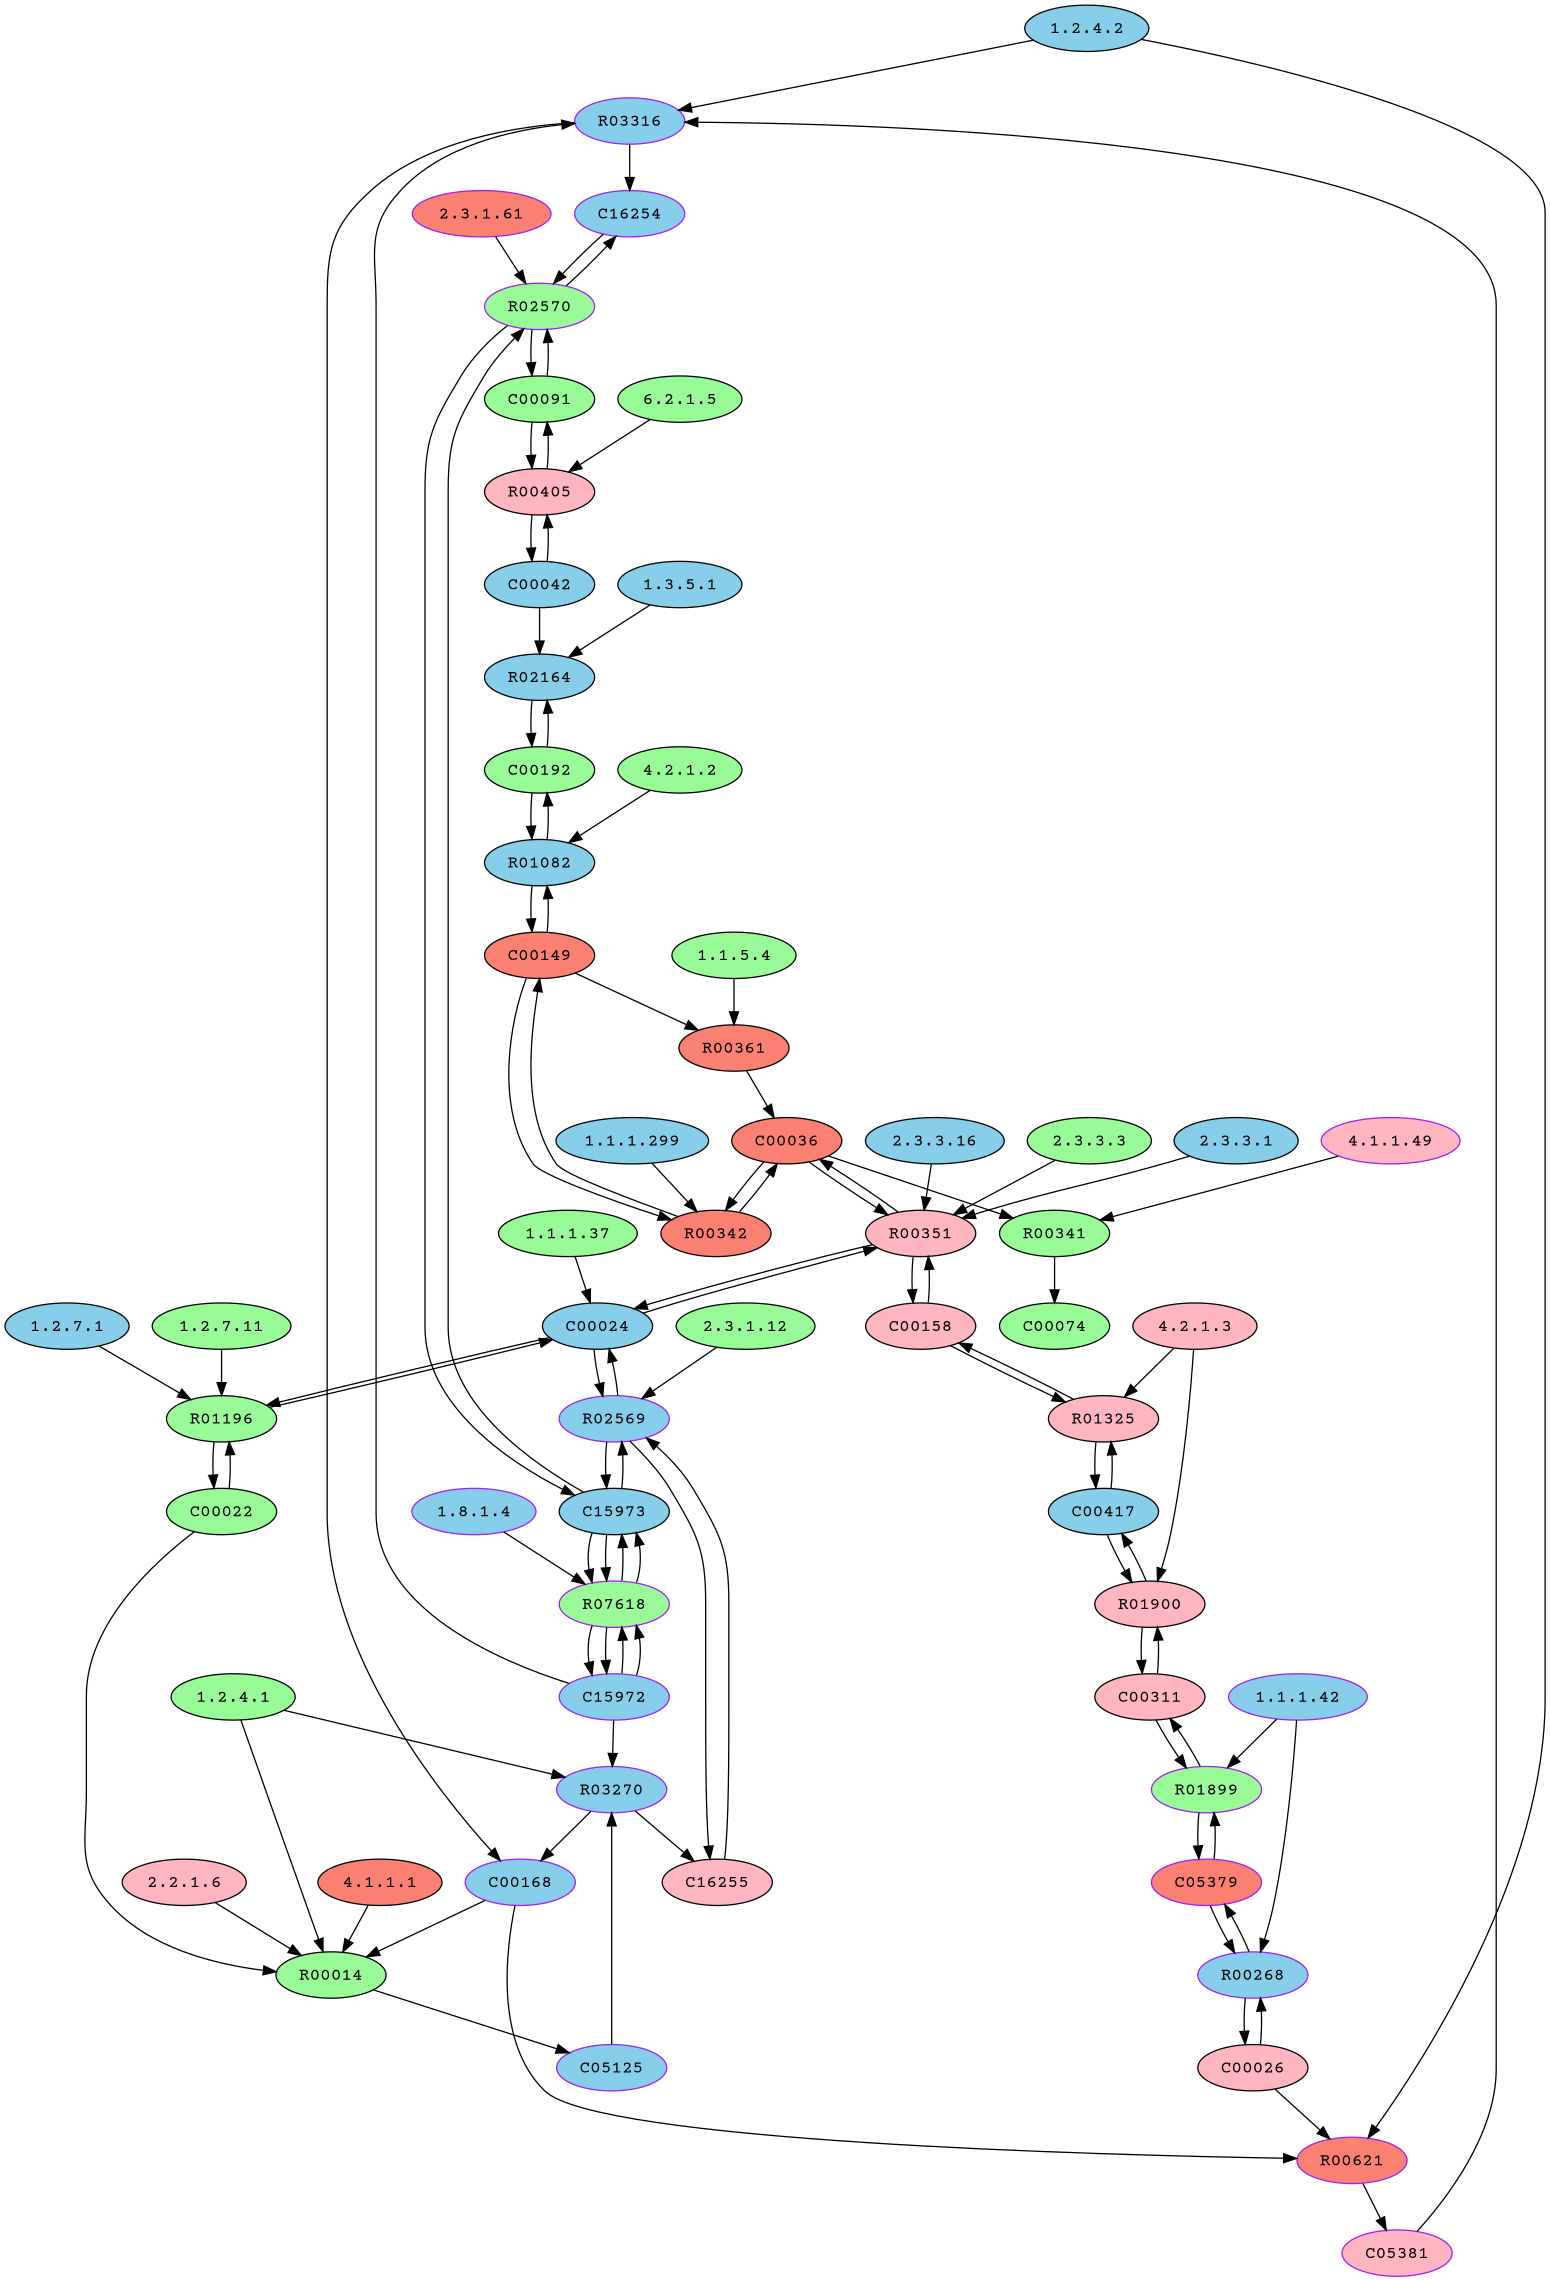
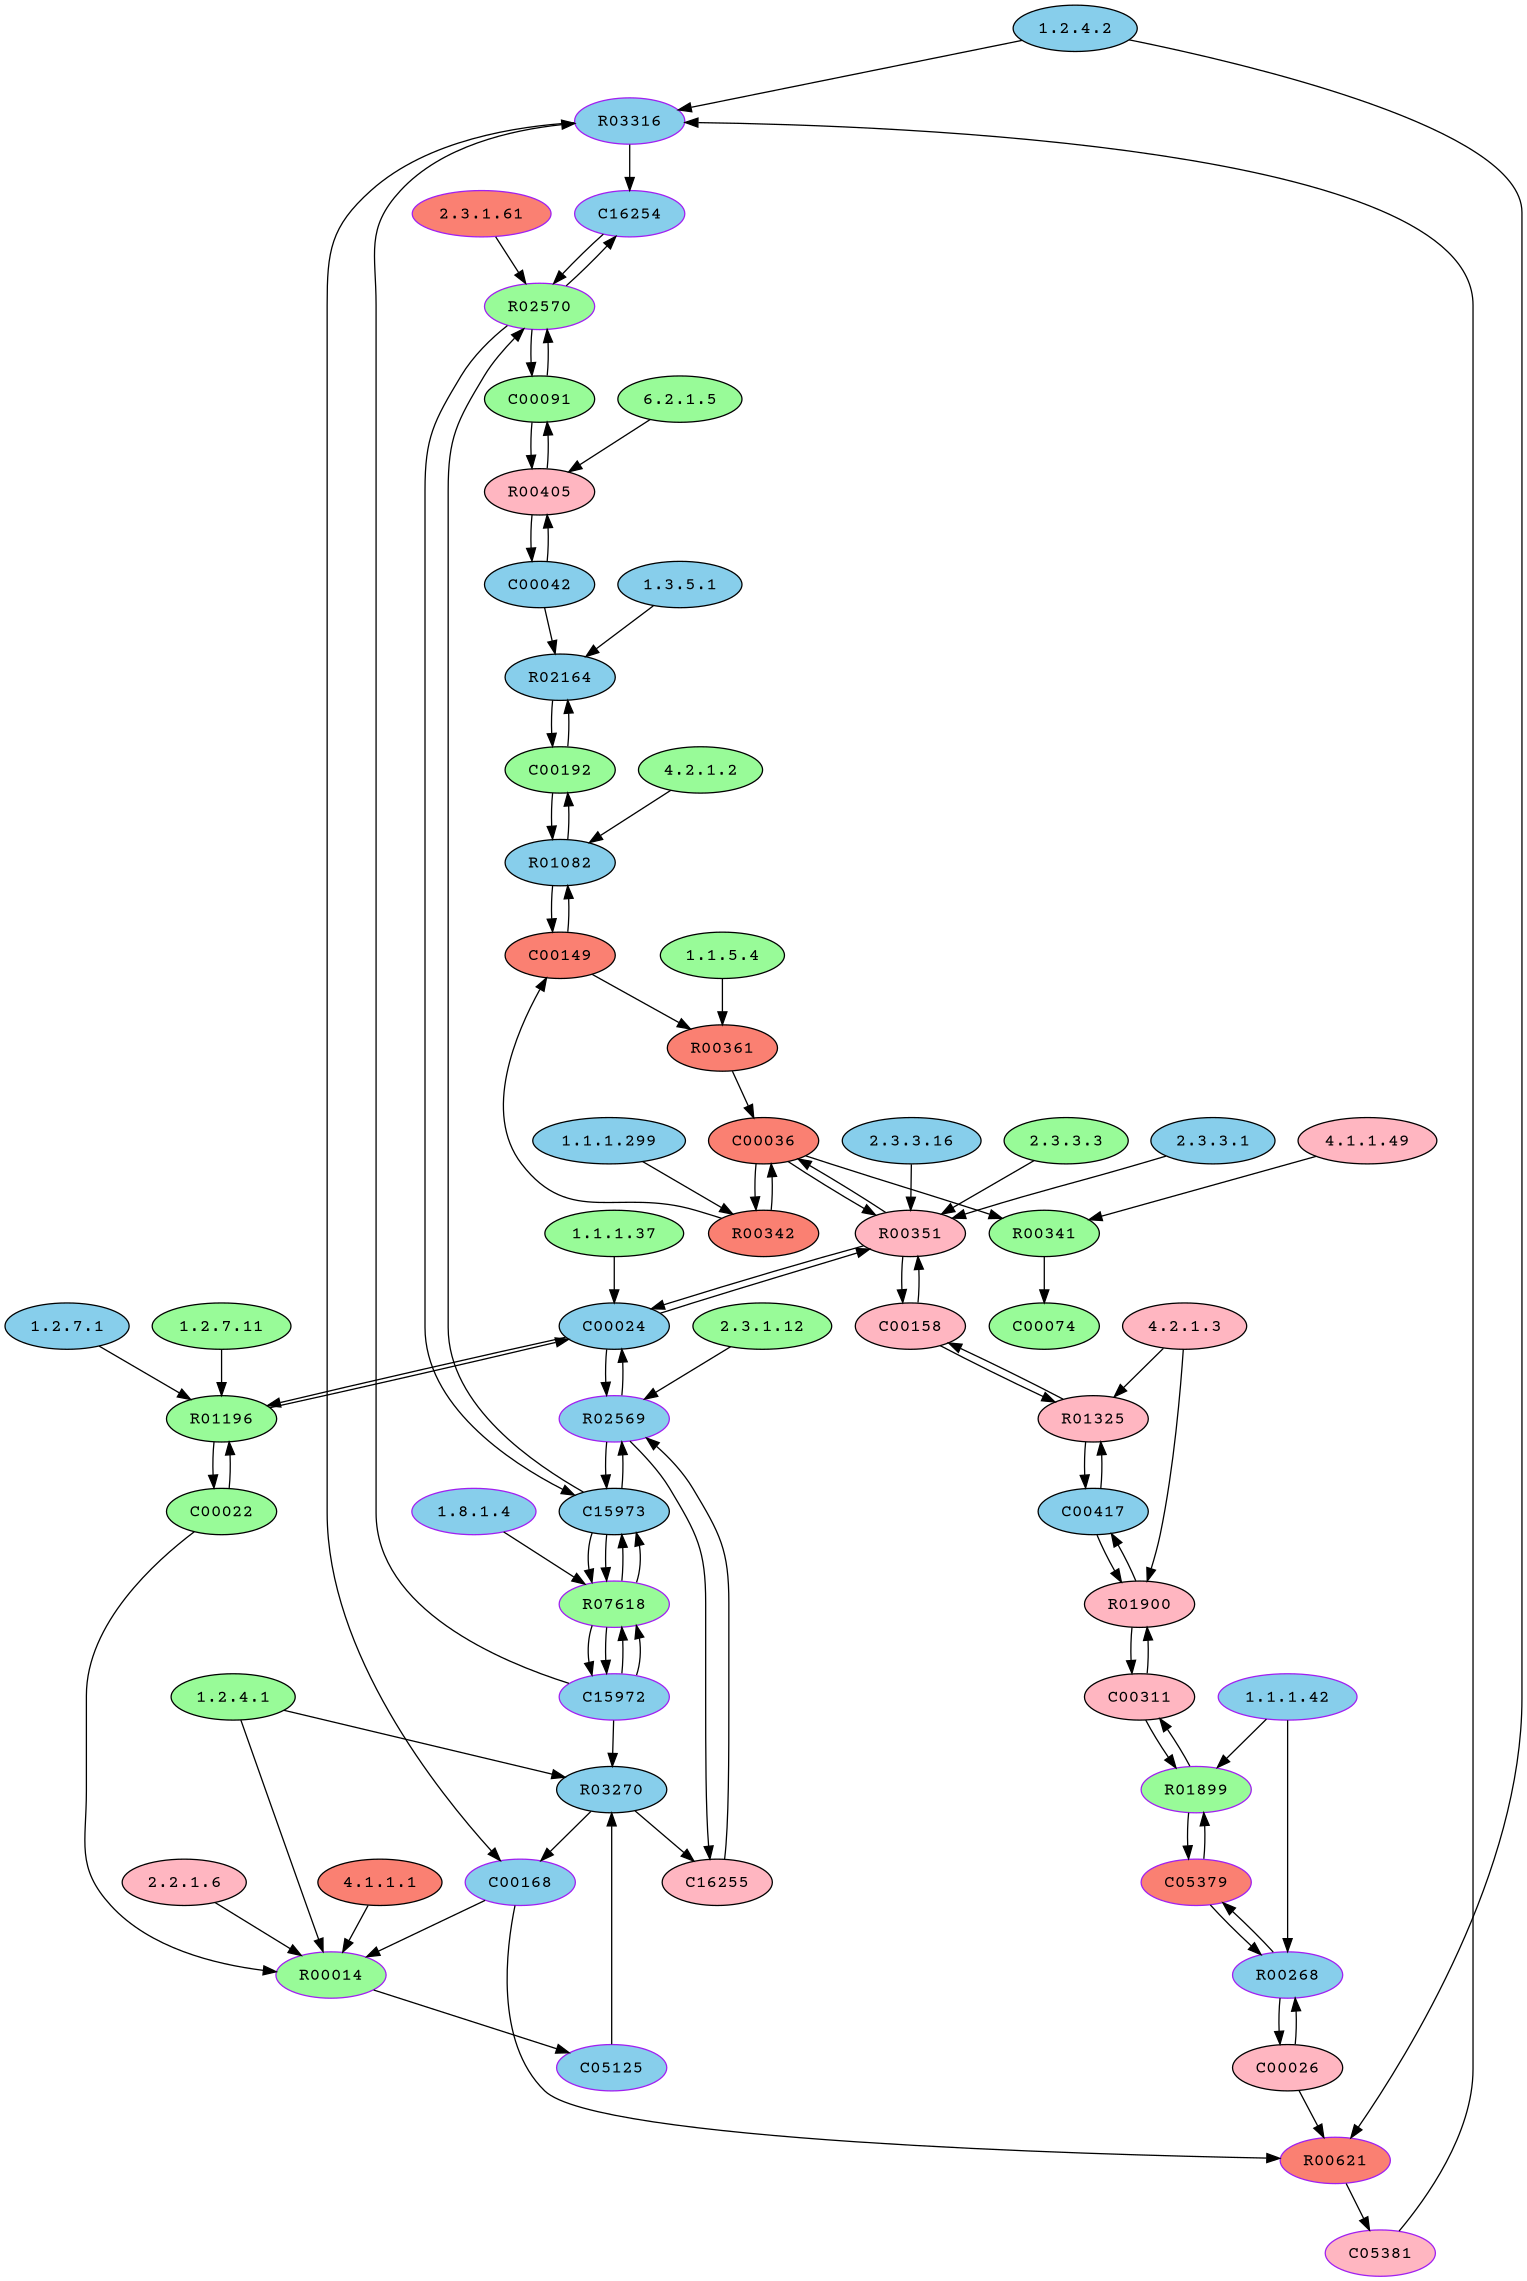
(520, 1139) -> none
(1391, 1141) -> (1367, 1141)
(612, 1790) -> (612, 1790)
(331, 1975) -> (331, 1975)
